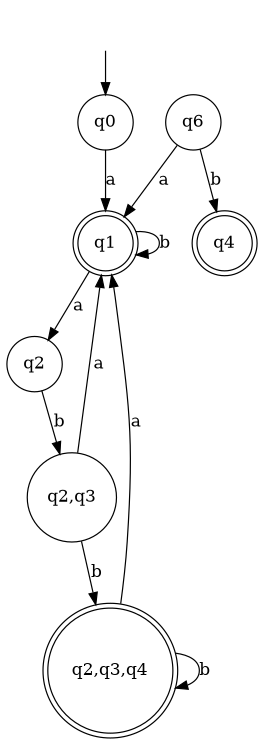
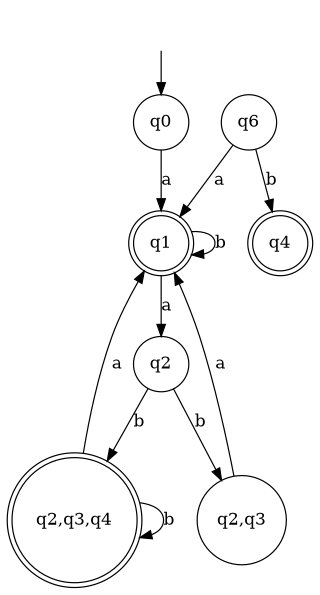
(87, 567) -> (131, 419)
